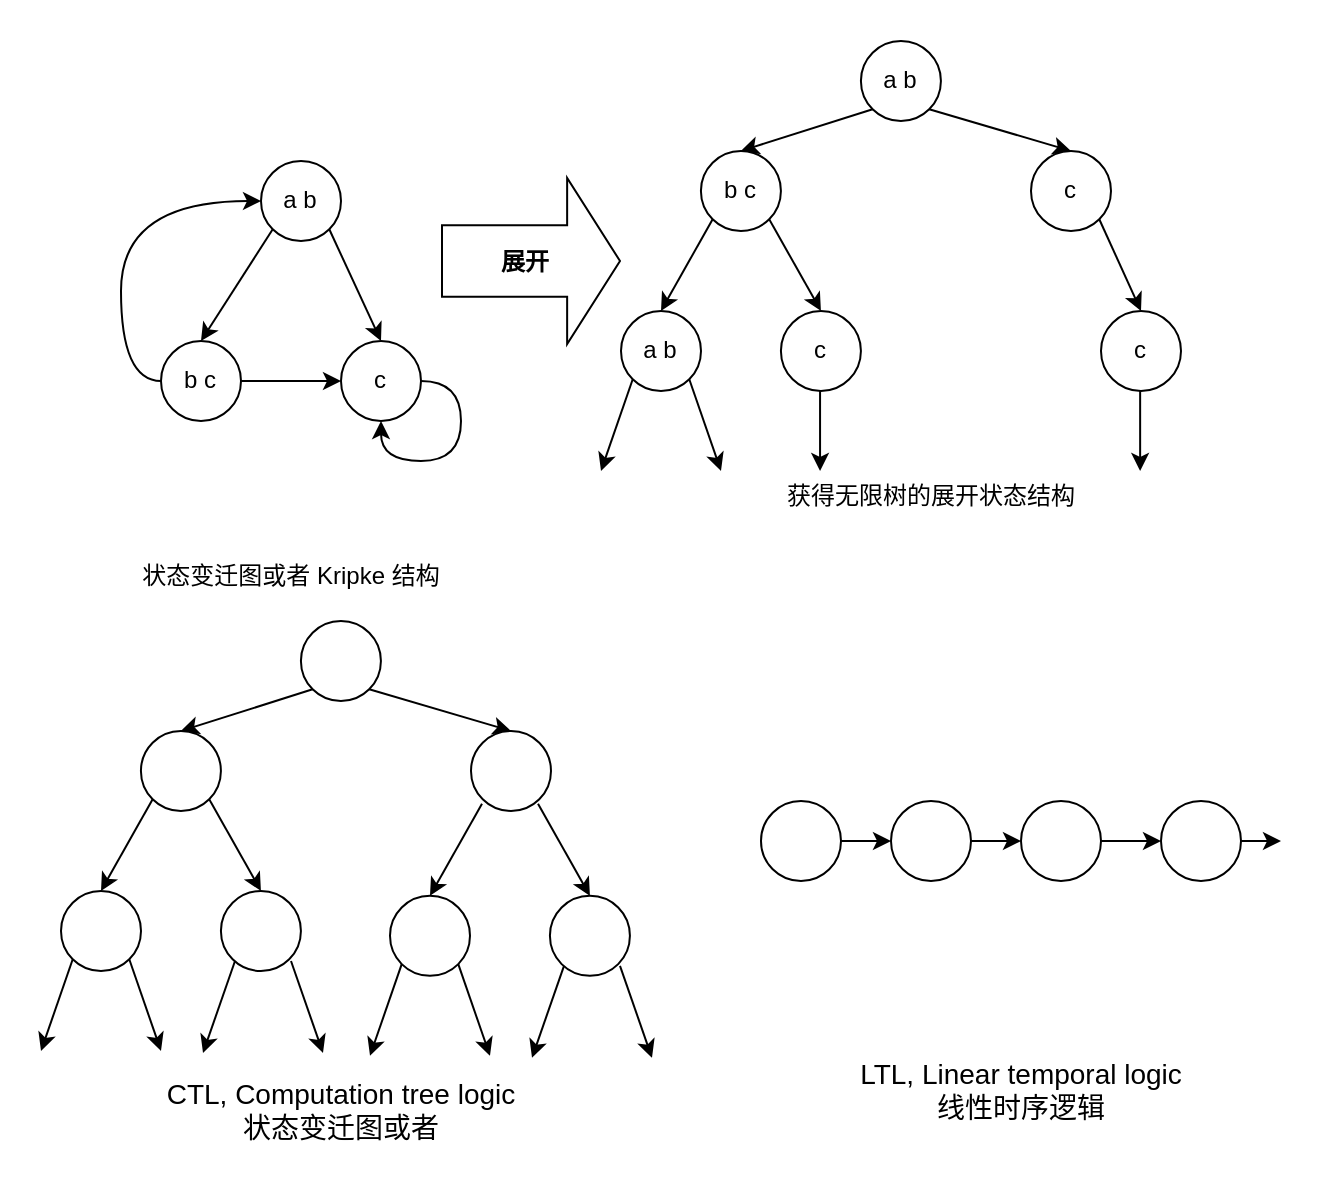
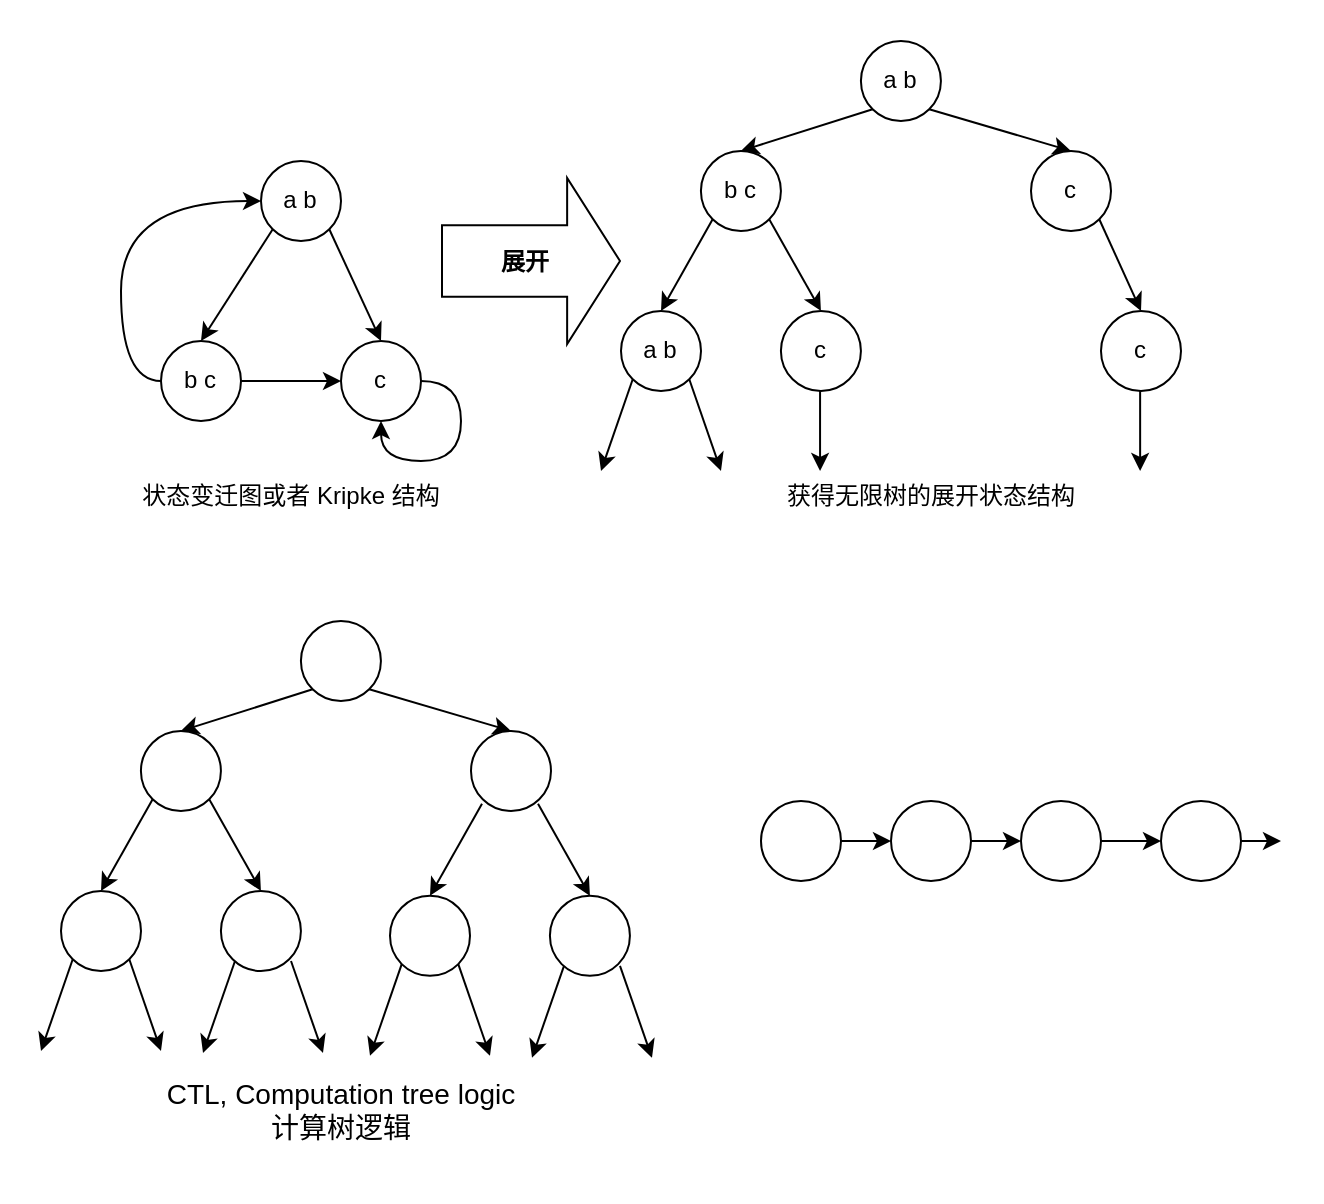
(291, 577) -> (291, 497)
(1021, 1091) -> none
(342, 1111) -> (342, 1111)
